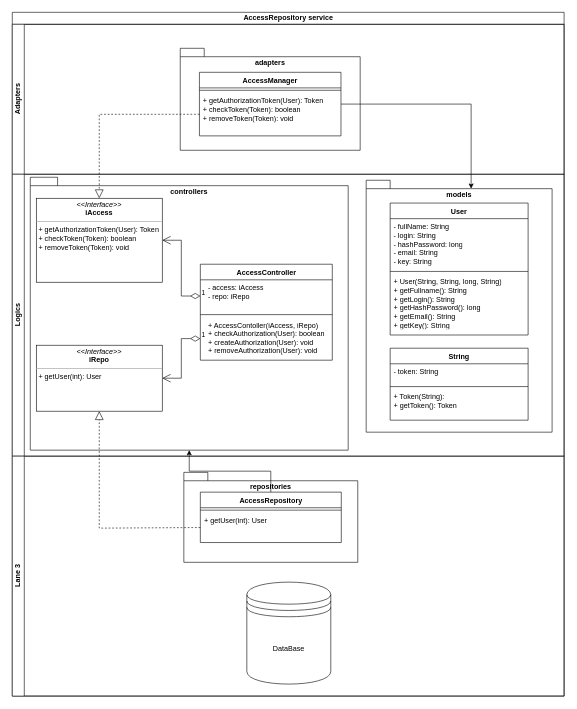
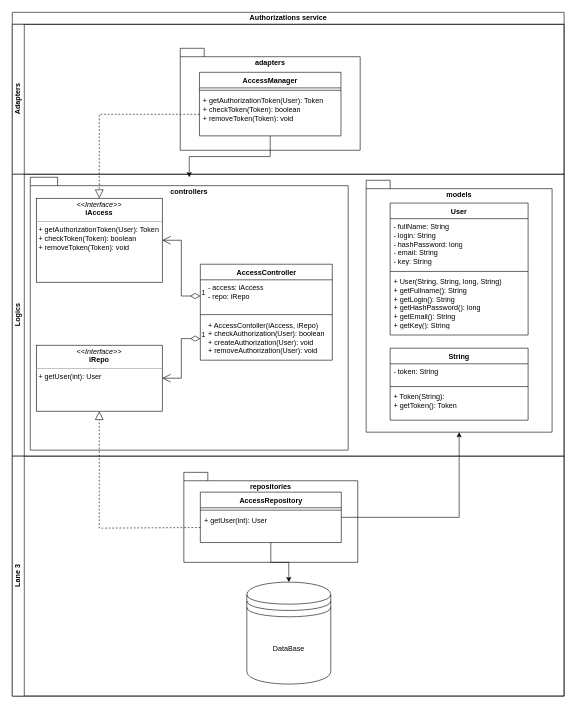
(289, 18) -> (289, 18)
(471, 183) -> (232, 157)
(271, 471) -> (458, 518)
none -> (289, 576)
